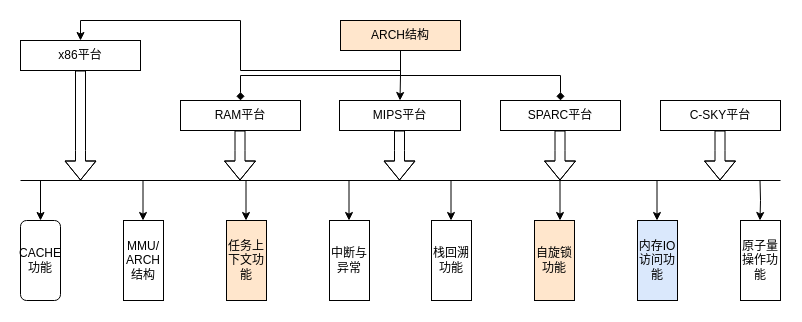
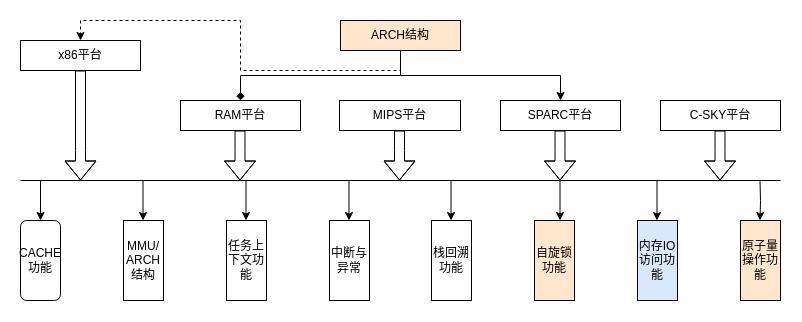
(241, 39) -> (241, 39)
(400, 85) -> none
(561, 92) -> (561, 92)
(247, 261) -> (247, 261)
(761, 261) -> (761, 261)
